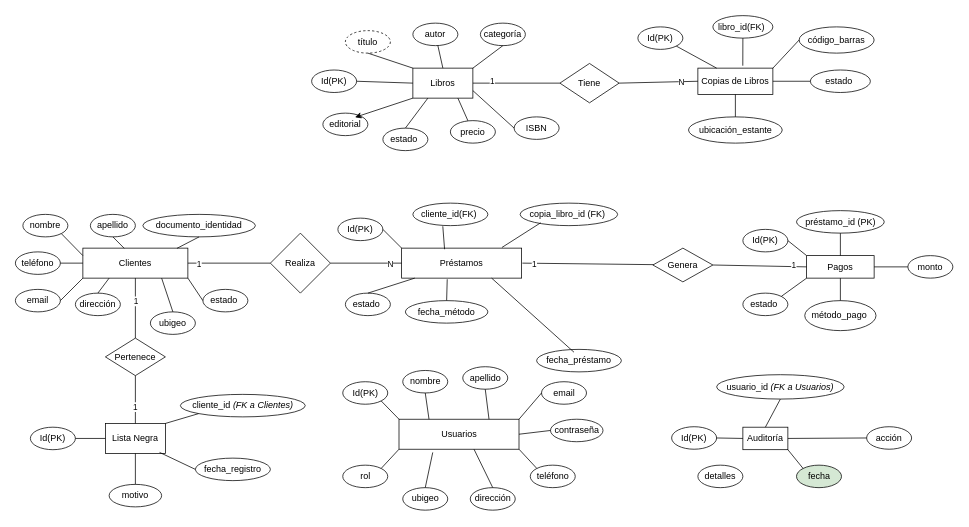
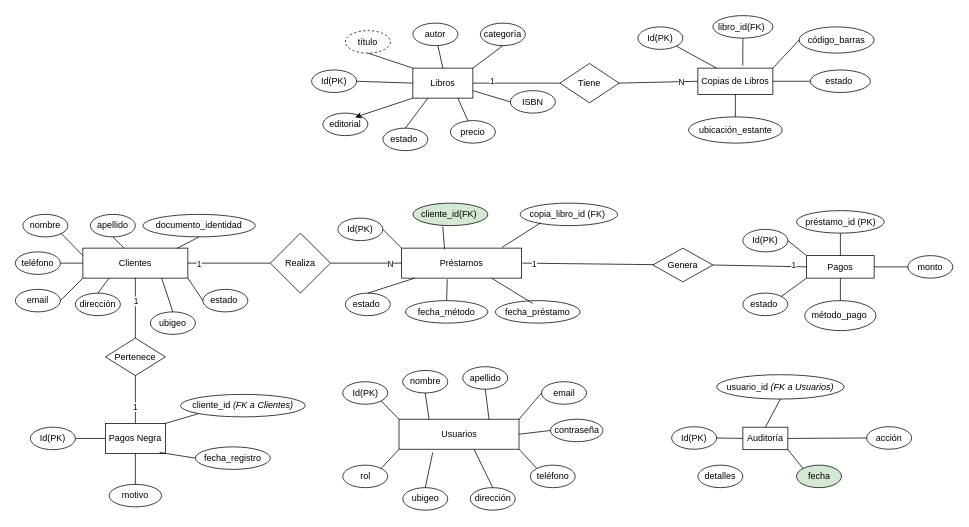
(537, 128) -> (533, 102)
(450, 214) -> (450, 214)
(579, 360) -> (538, 312)
(135, 438) -> (135, 438)
(233, 469) -> (233, 458)
